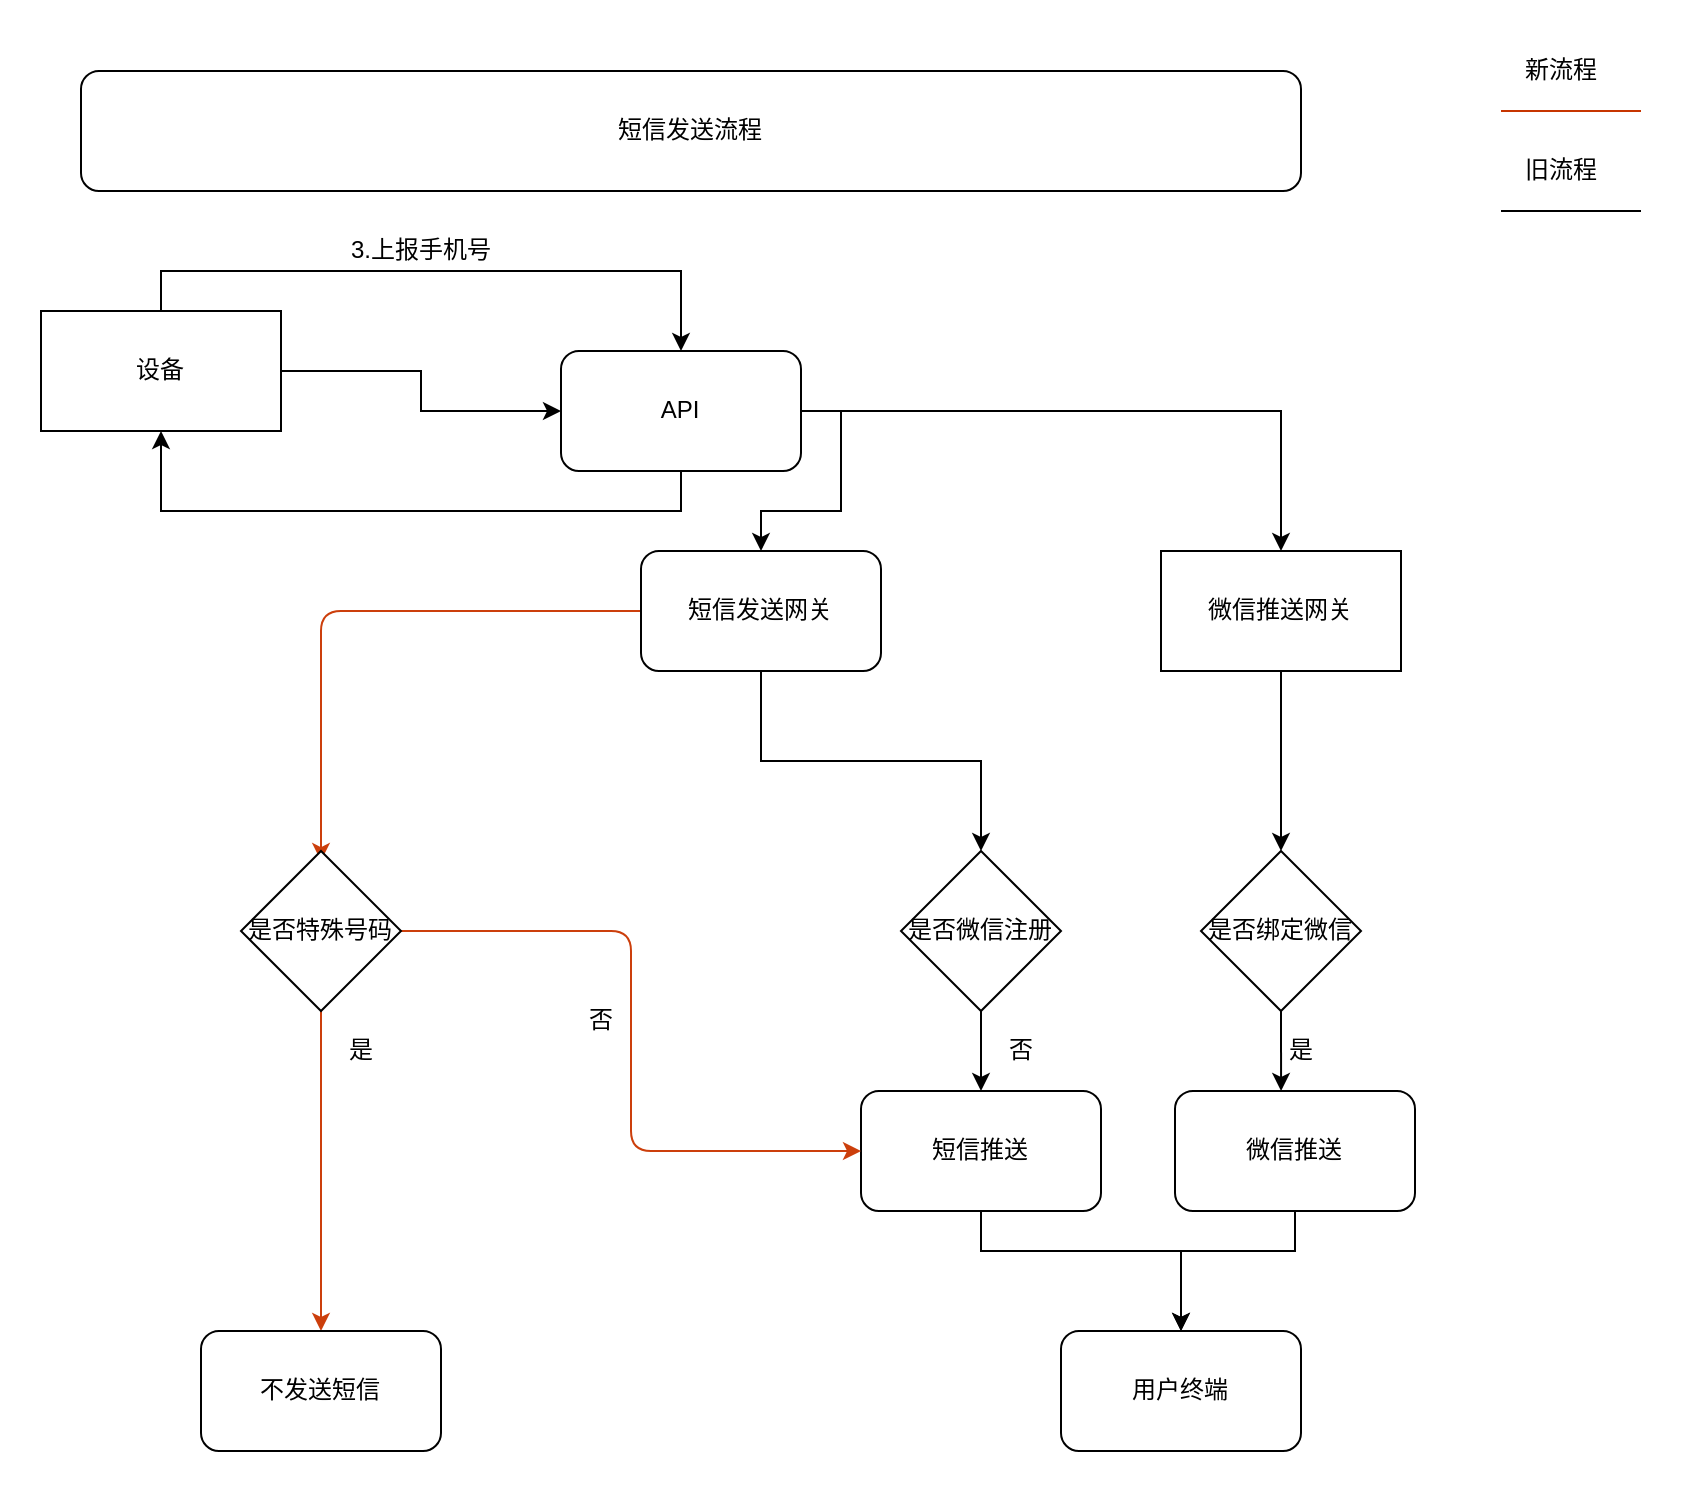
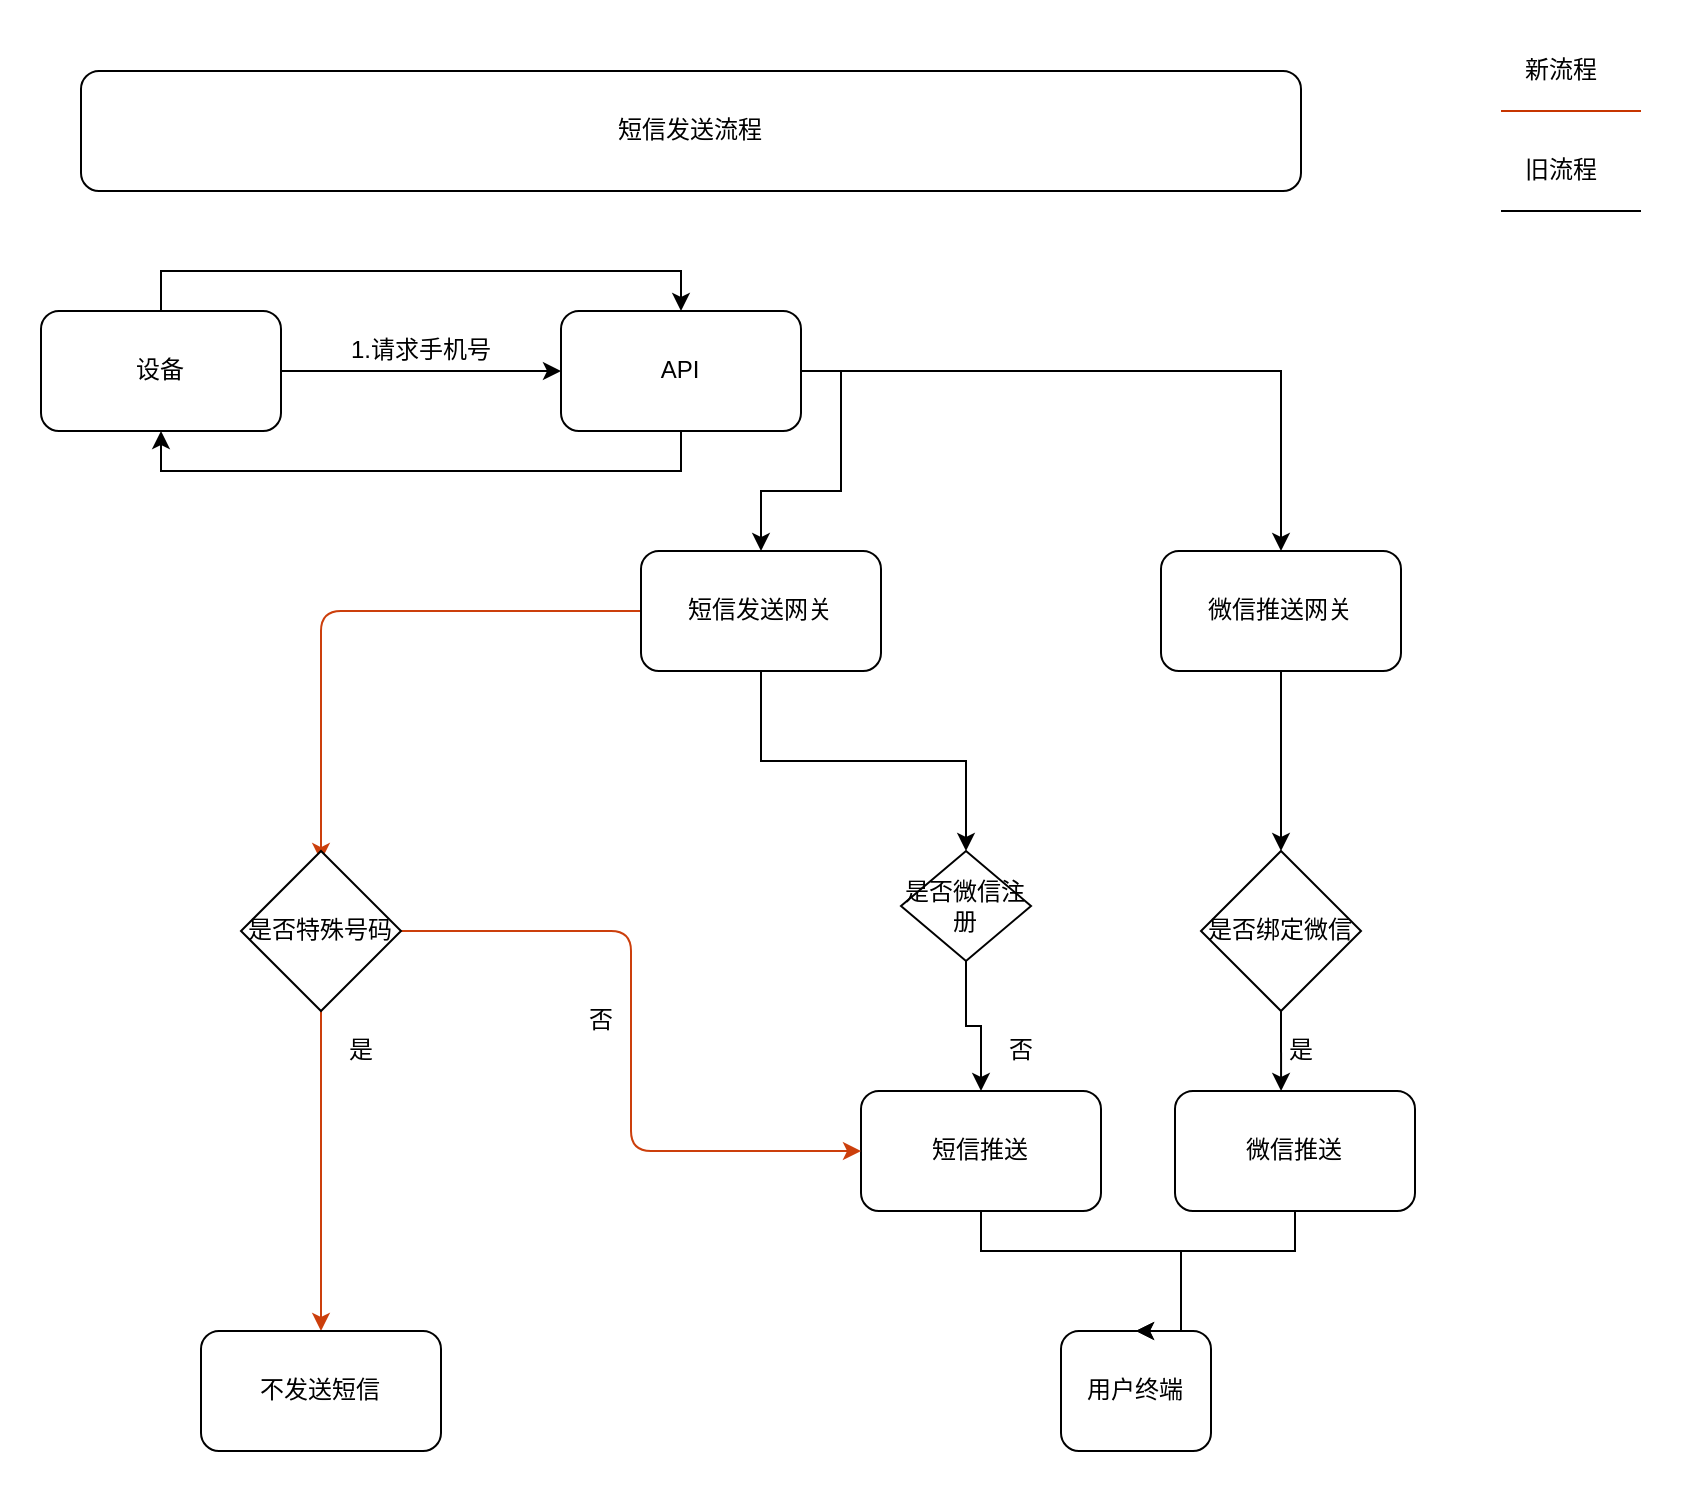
(421, 251) -> none
none -> (421, 351)
(161, 371) -> (161, 371)
(681, 411) -> (681, 371)
(1281, 611) -> (1281, 611)
(981, 931) -> (966, 906)
(1181, 1391) -> (1136, 1391)
